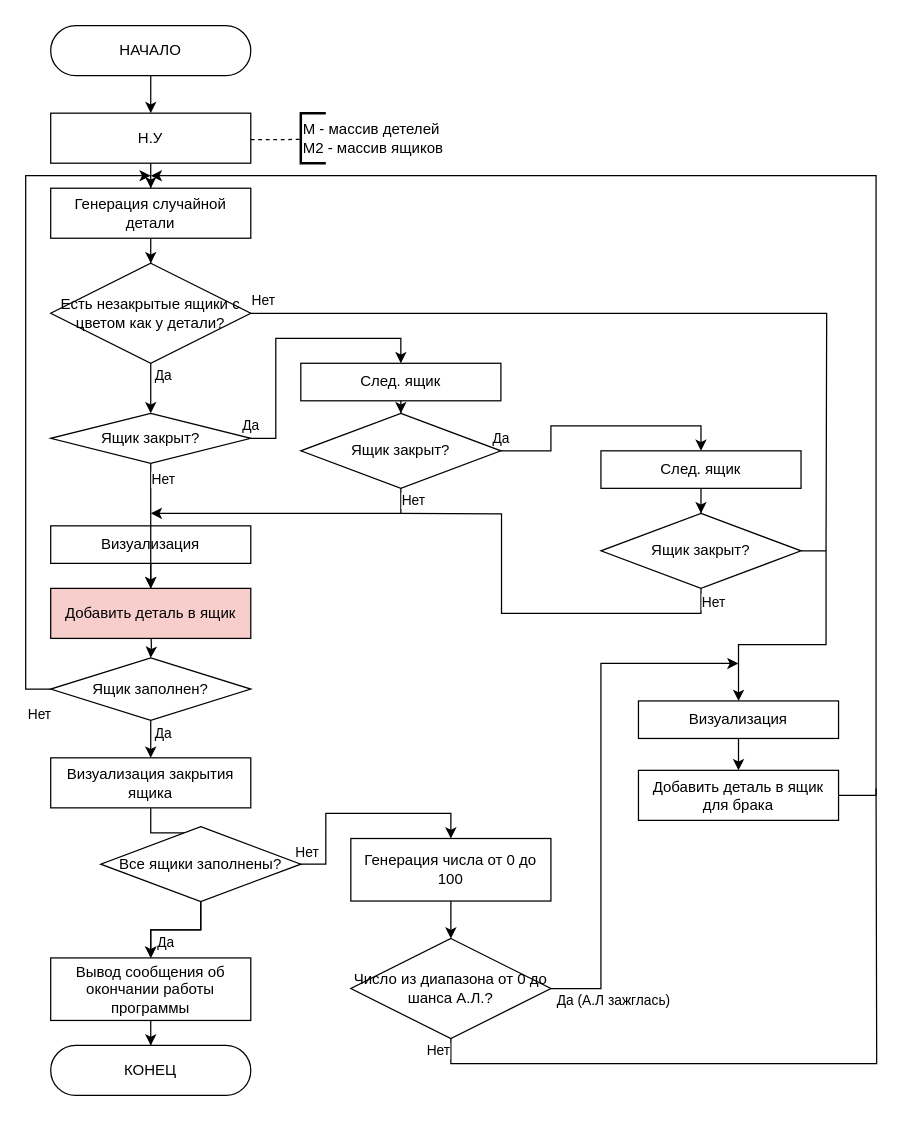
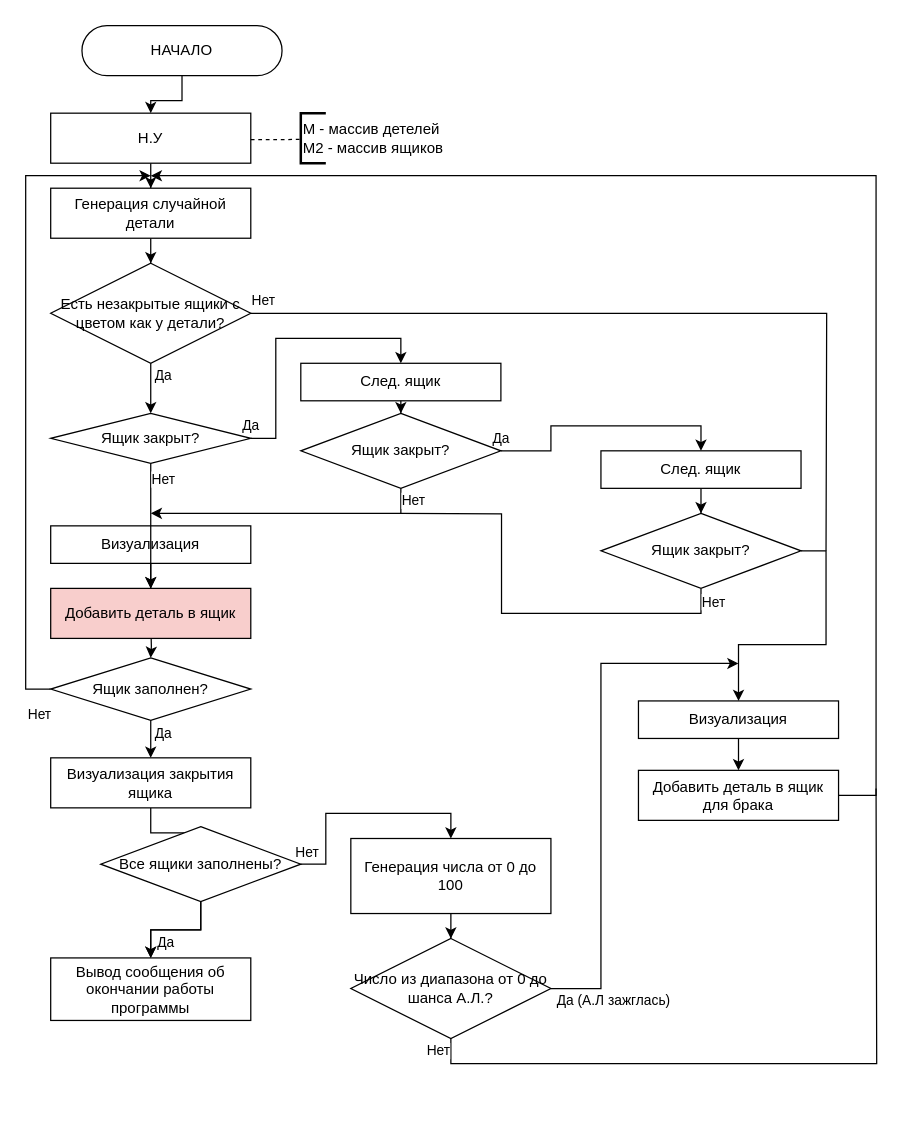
(151, 51) -> (182, 51)
(451, 869) -> (451, 876)
(151, 1037) -> none
(151, 1070) -> none
